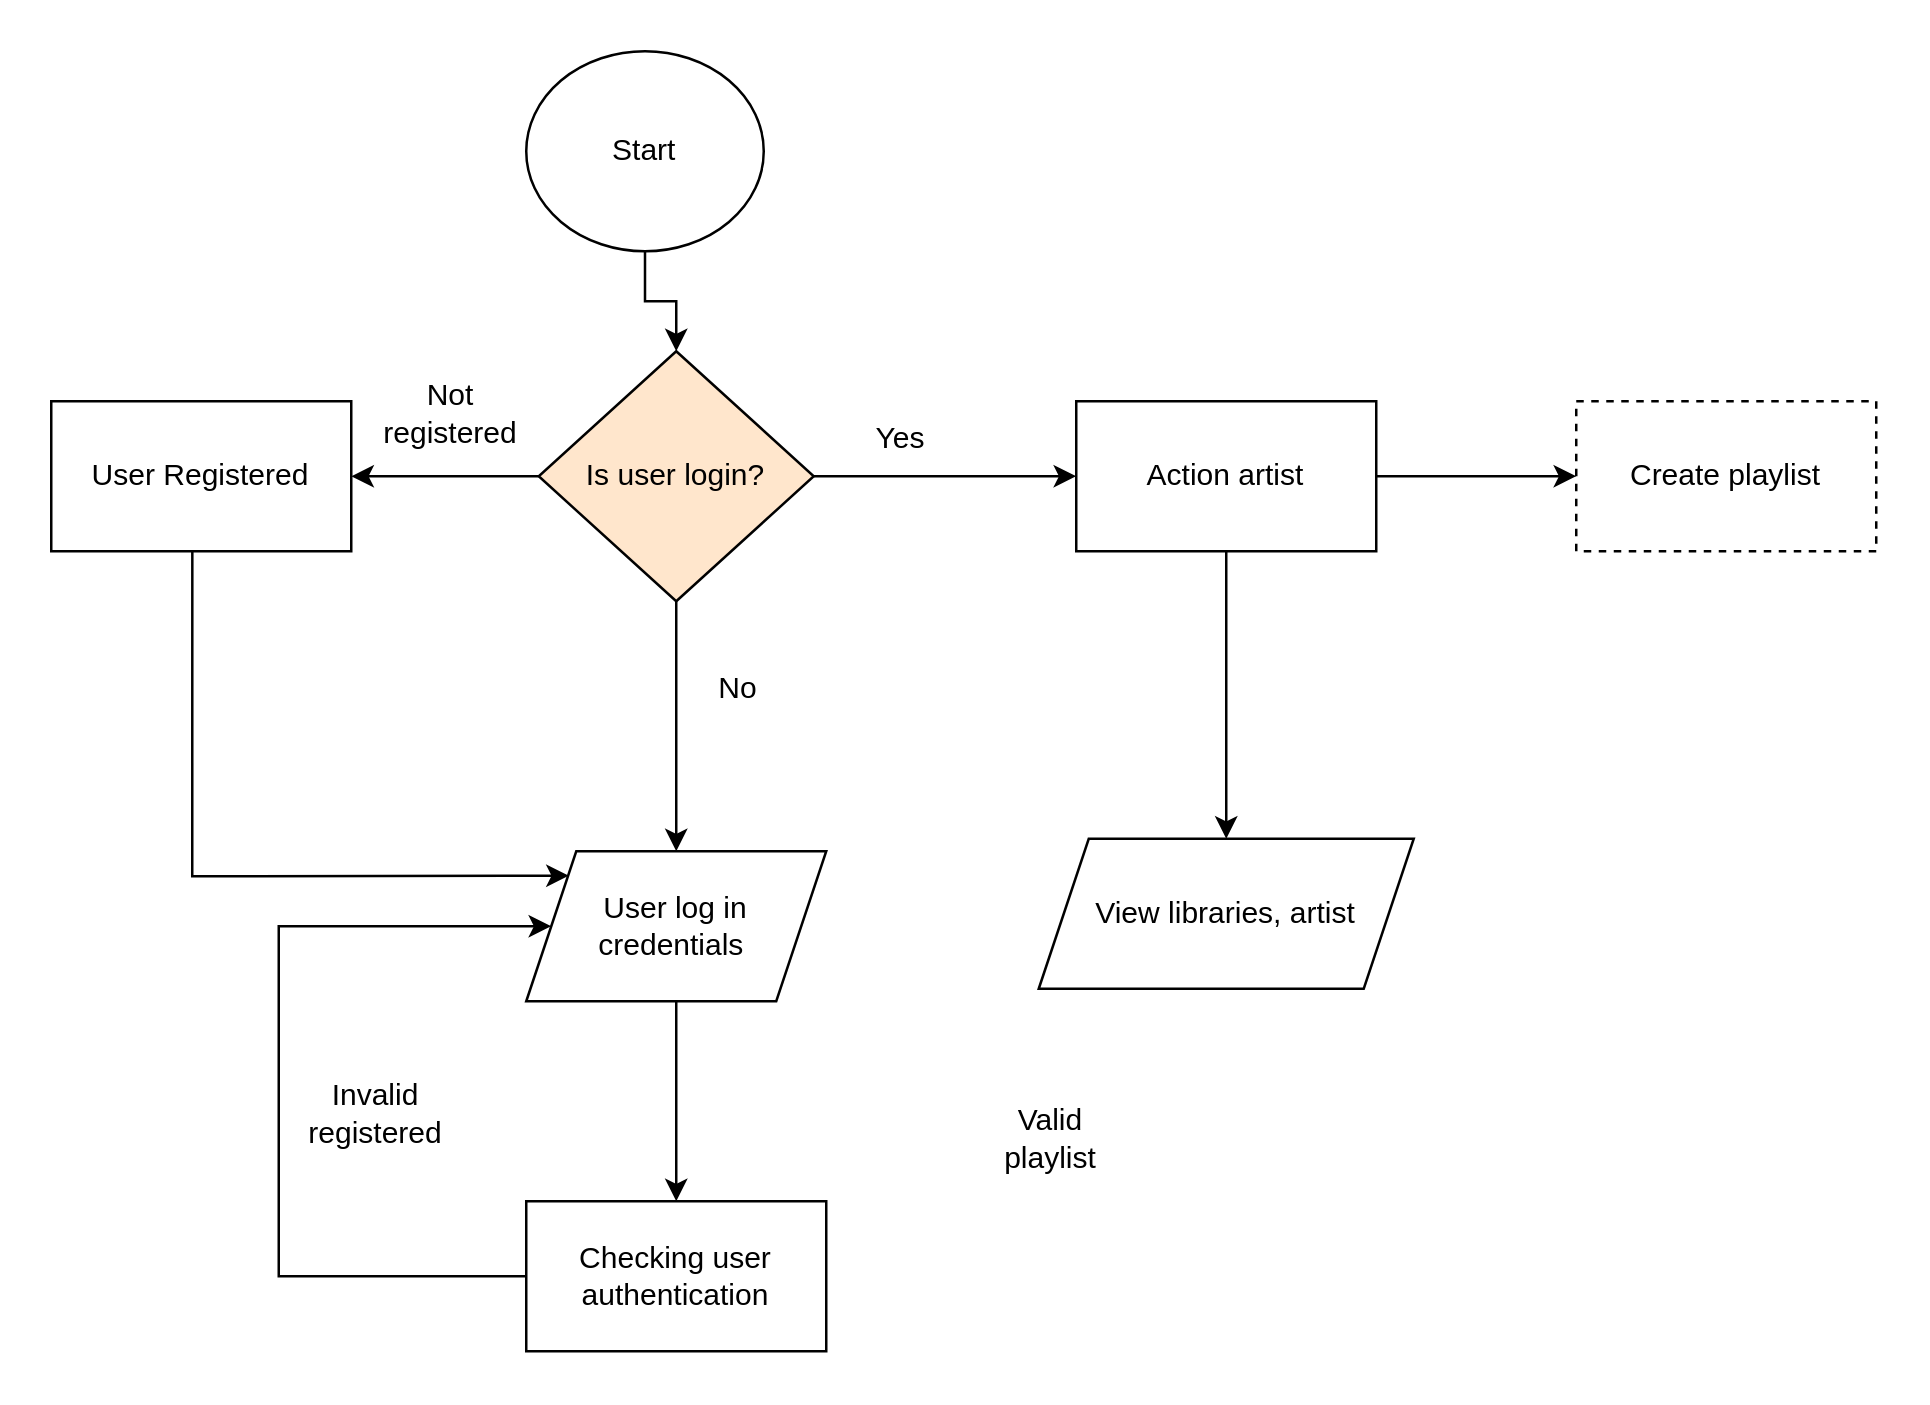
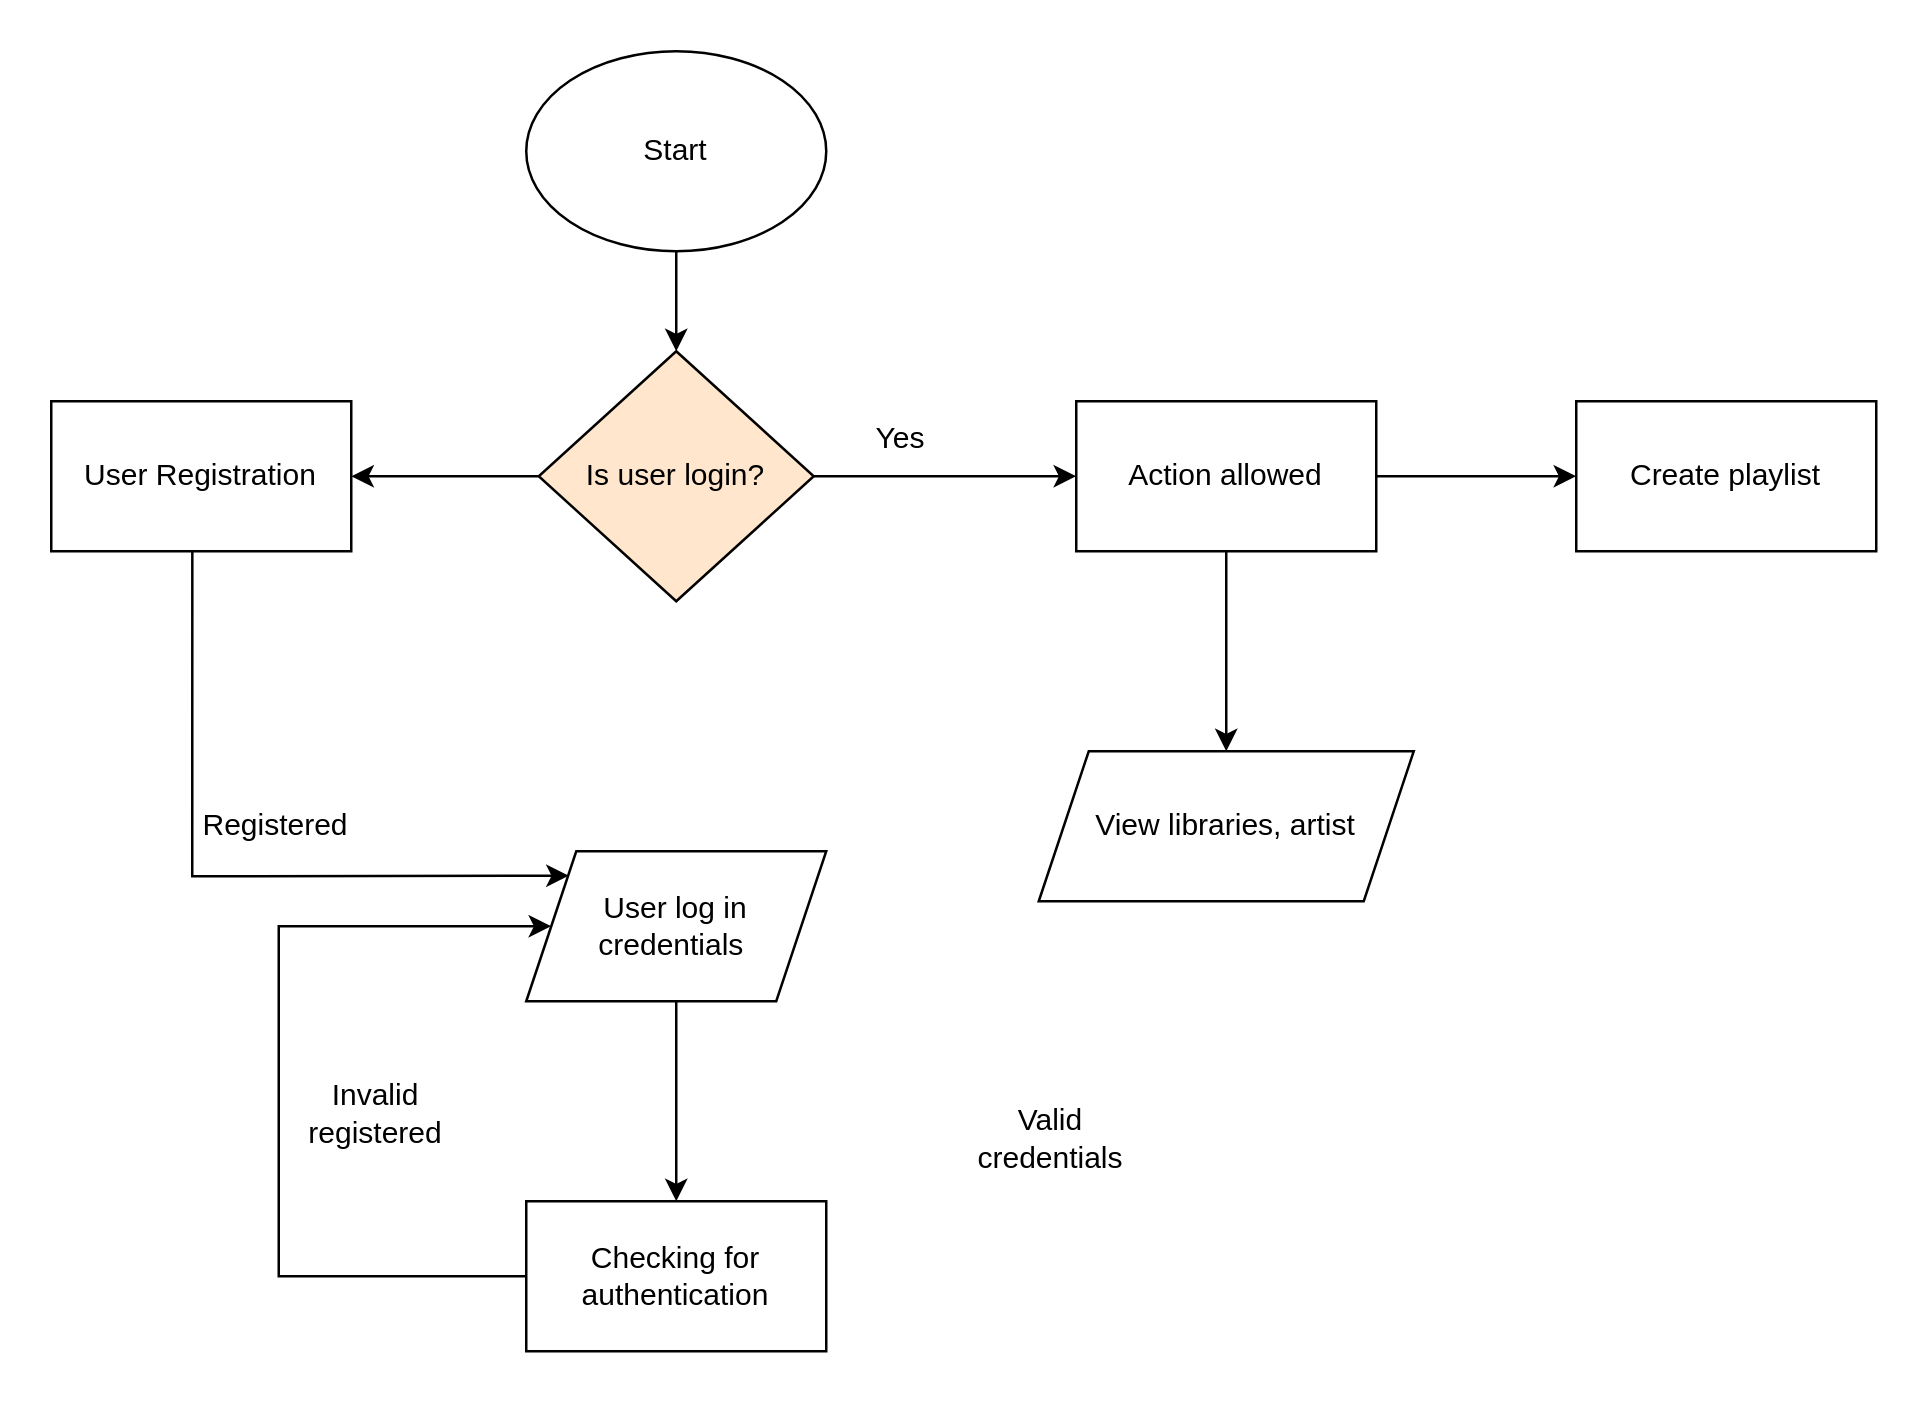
(645, 151) -> (676, 151)
(451, 414) -> none
(201, 476) -> (201, 476)
(1226, 476) -> (1226, 476)
(1726, 476) -> (1726, 476)
(739, 689) -> none
(676, 718) -> none
none -> (276, 826)
(1226, 914) -> (1226, 826)
(1051, 1139) -> (1051, 1139)
(676, 1276) -> (676, 1276)
